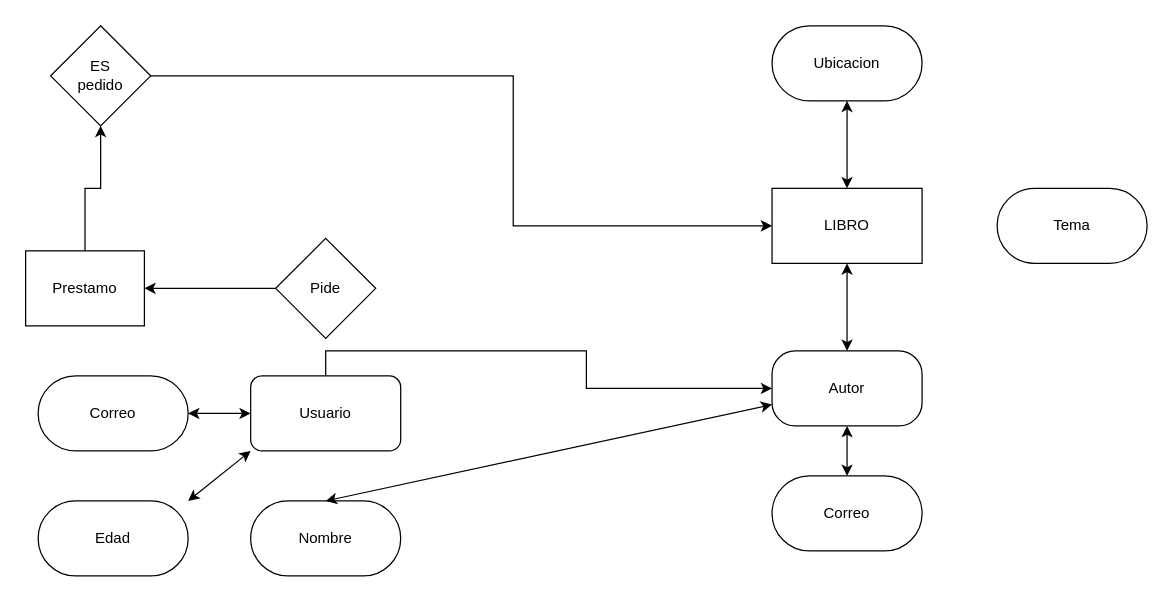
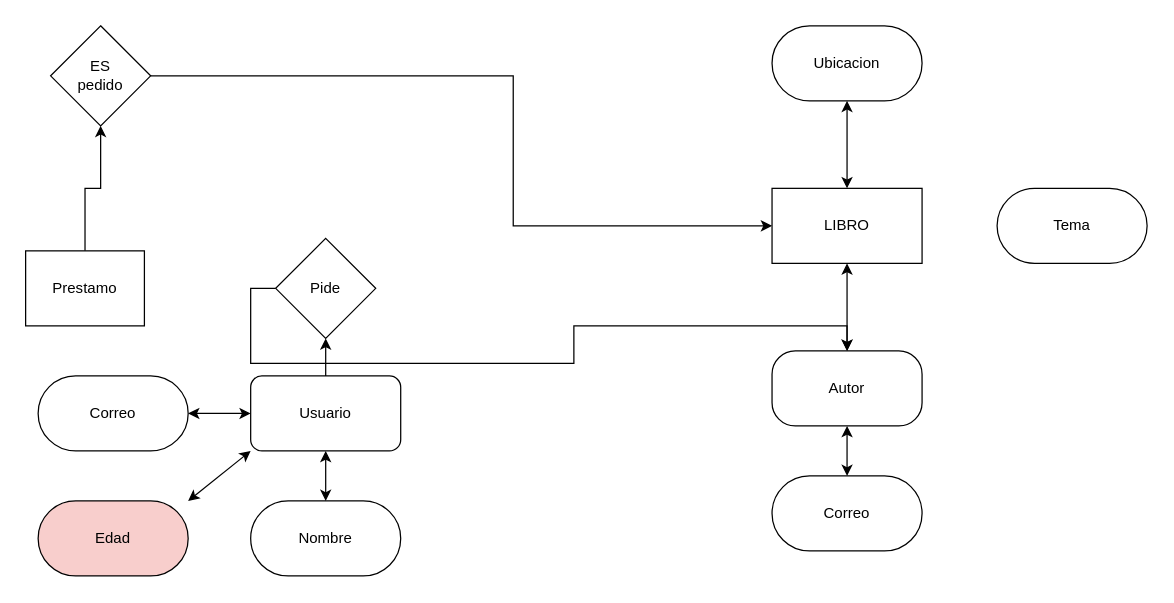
(202, 288) -> (527, 363)
(562, 351) -> (326, 350)
(549, 452) -> (326, 476)
(113, 538) -> (113, 538)
